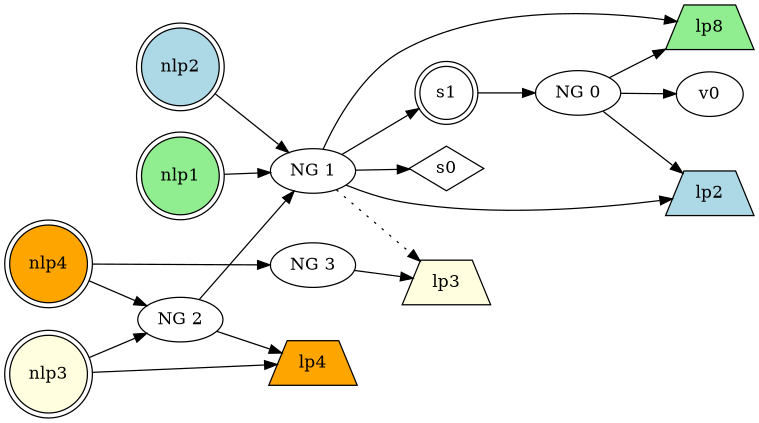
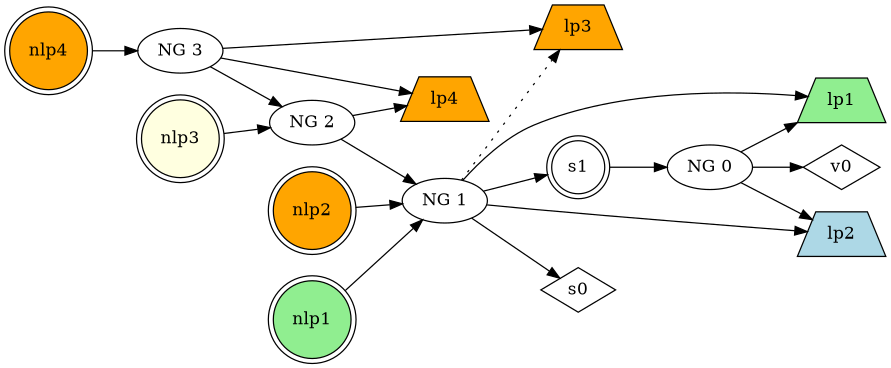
(710, 27) -> (842, 100)
(180, 67) -> (312, 211)
(710, 94) -> (842, 167)
(446, 282) -> (578, 27)
(112, 291) -> (241, 84)
(179, 369) -> (310, 75)
